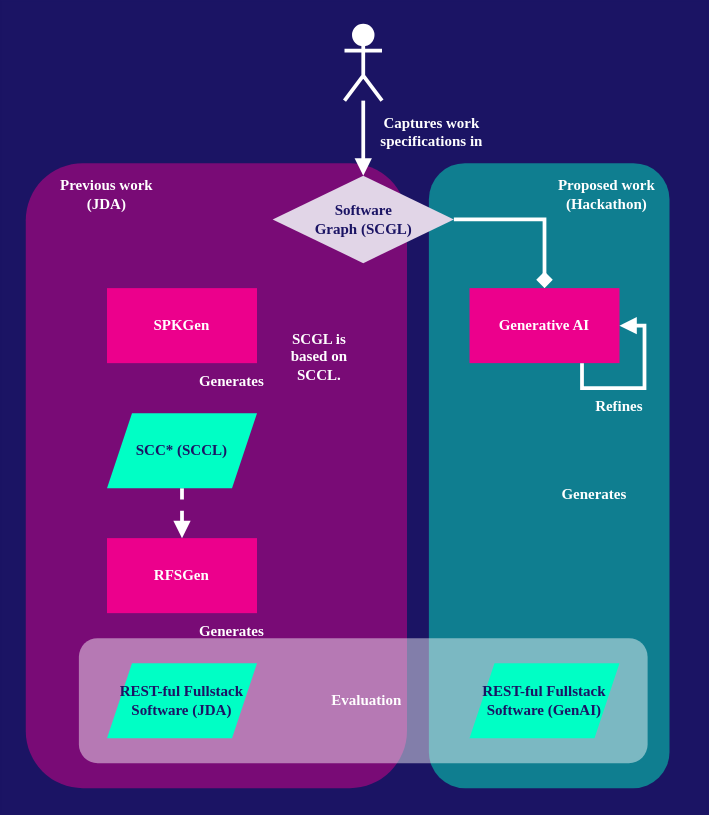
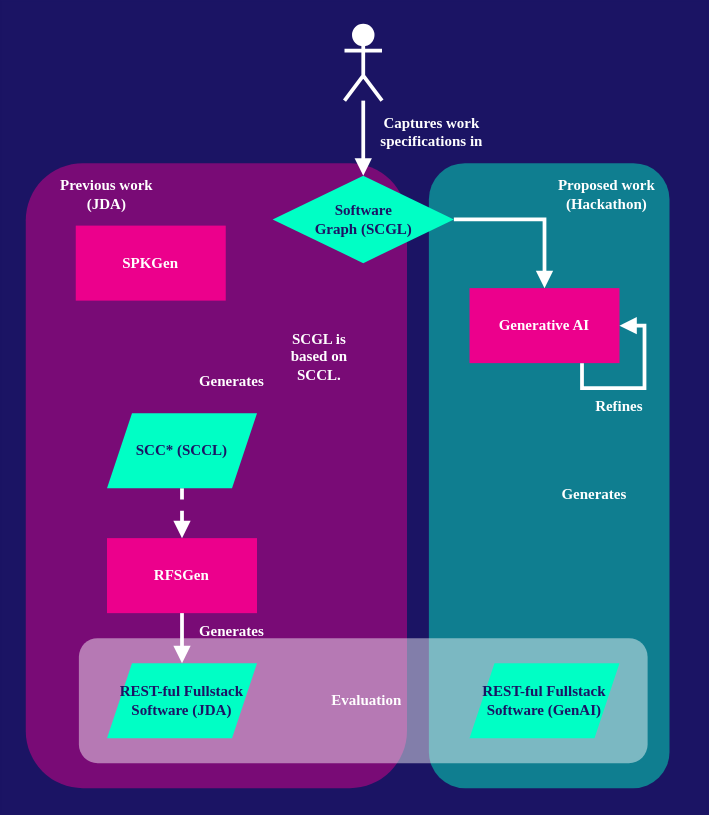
(363, 219) -> (363, 219)
(544, 271) -> (544, 271)
(182, 326) -> (151, 263)
none -> (182, 630)
